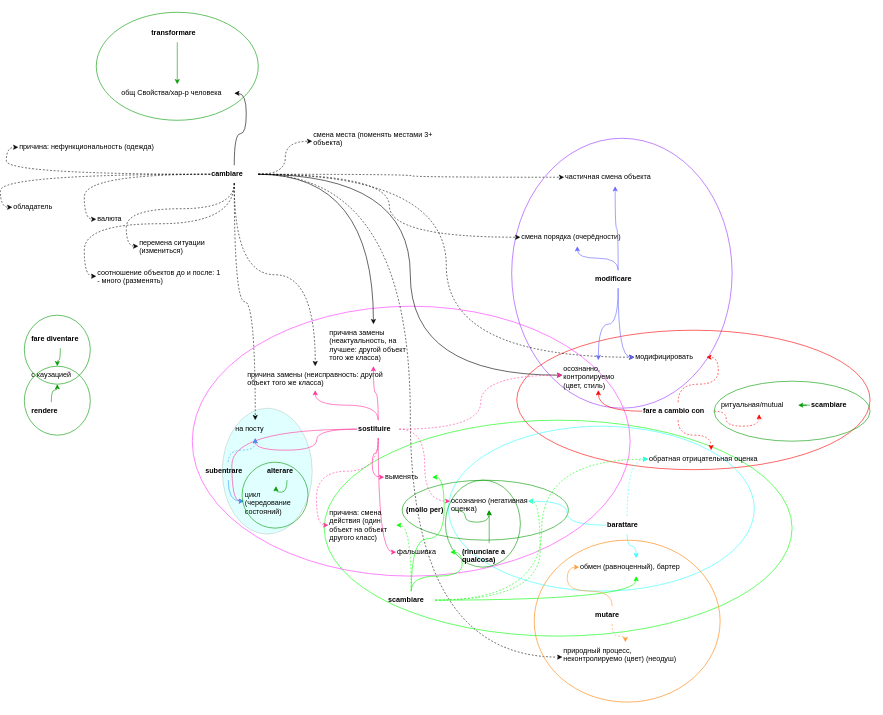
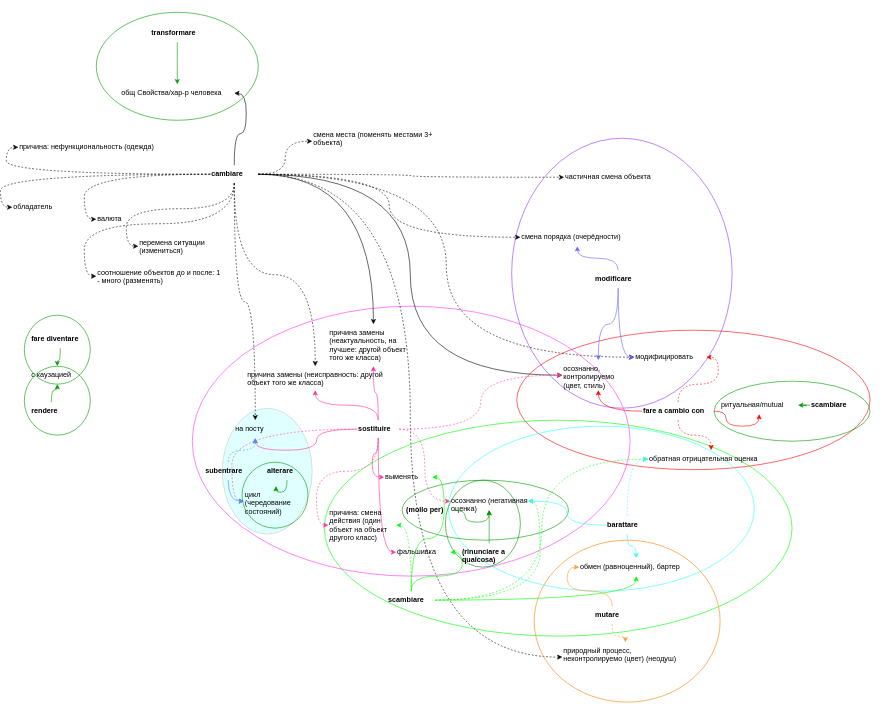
(616, 222) -> none
(736, 426) -> (736, 426)
(257, 440) -> (257, 440)
